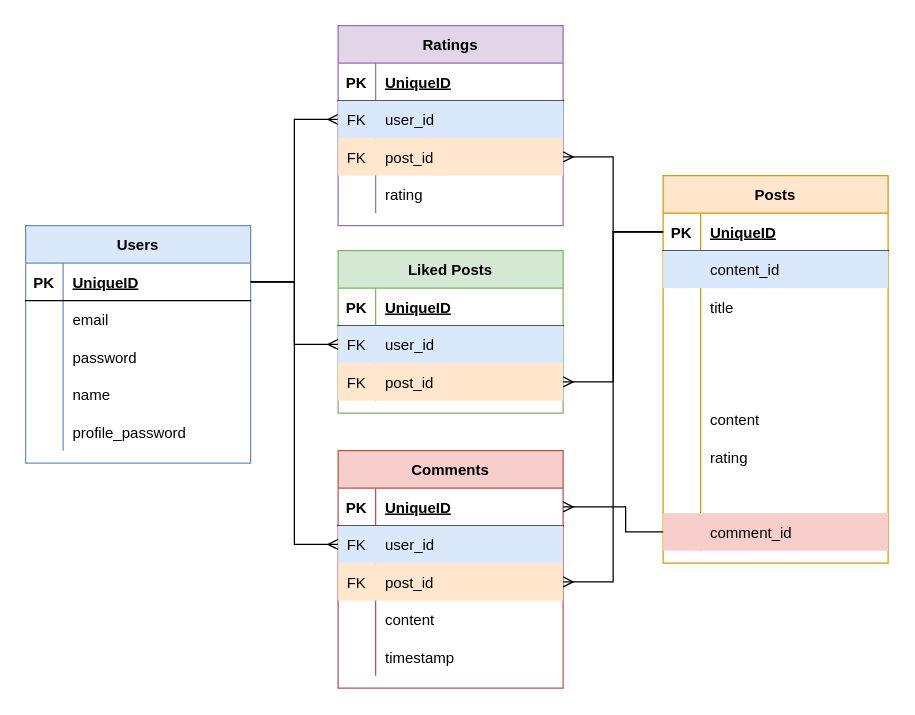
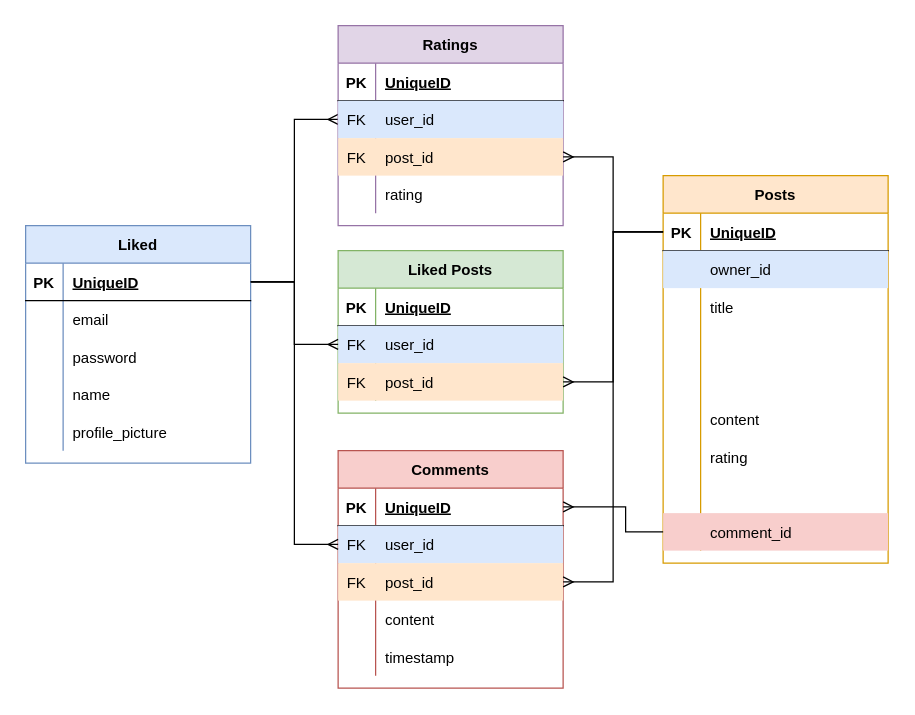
(138, 245) -> (138, 245)
(750, 270) -> (742, 270)
(136, 433) -> (130, 433)
